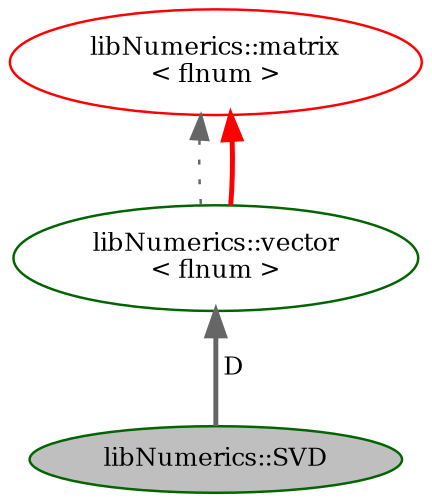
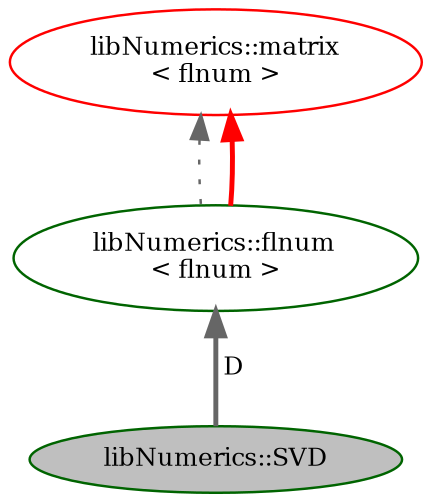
(216, 258) -> (216, 258)
